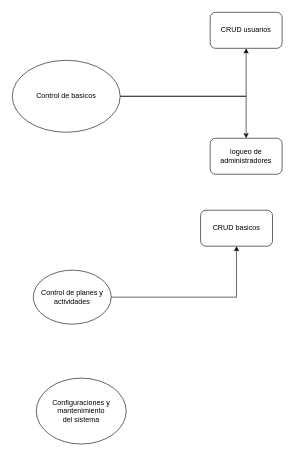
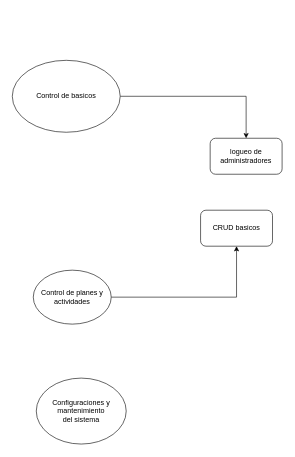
(246, 30) -> none
(246, 53) -> none
